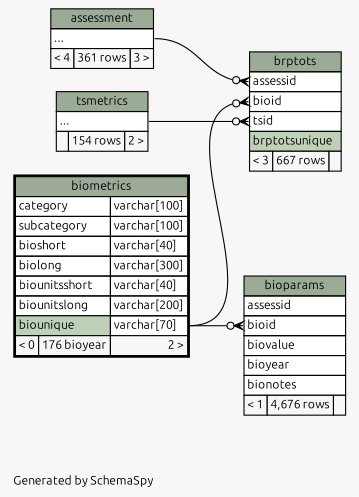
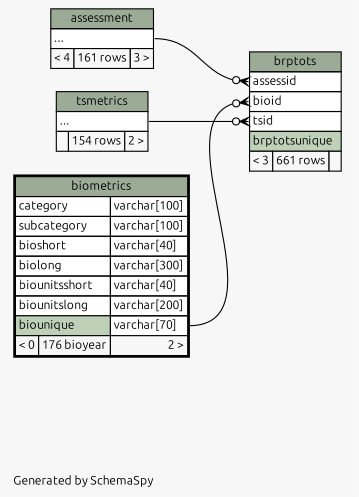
(102, 58) -> (102, 58)
(301, 161) -> (301, 161)
(295, 346) -> none
